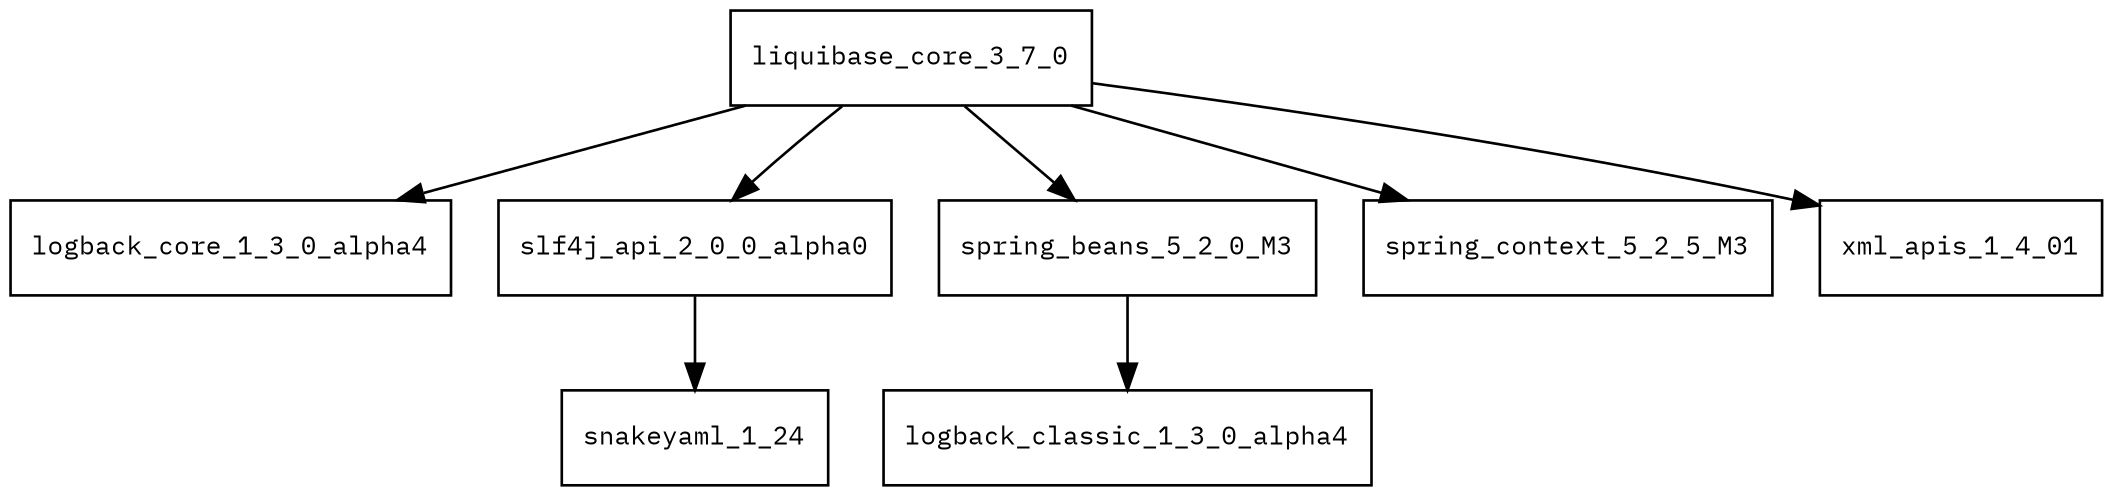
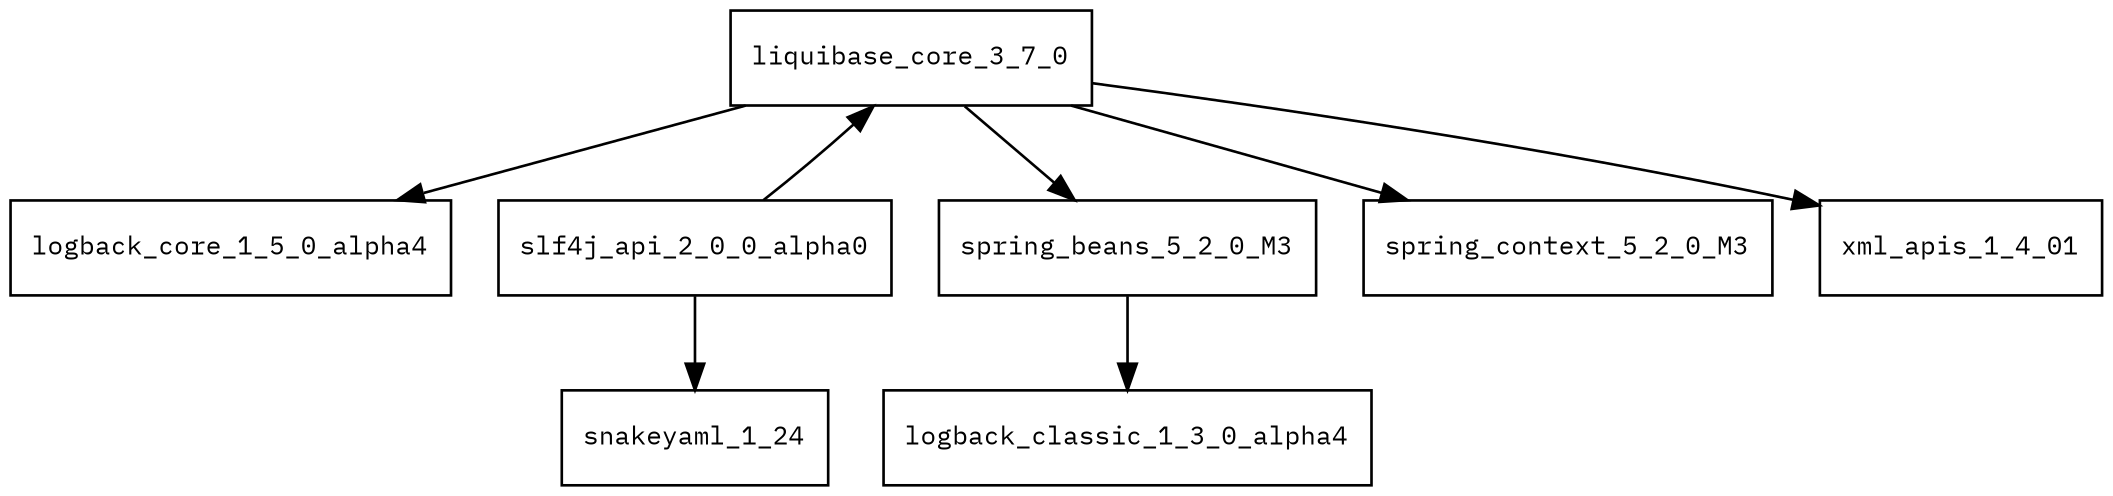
(797, 143) -> (809, 163)
(231, 248) -> (231, 248)
(1568, 248) -> (1568, 248)
